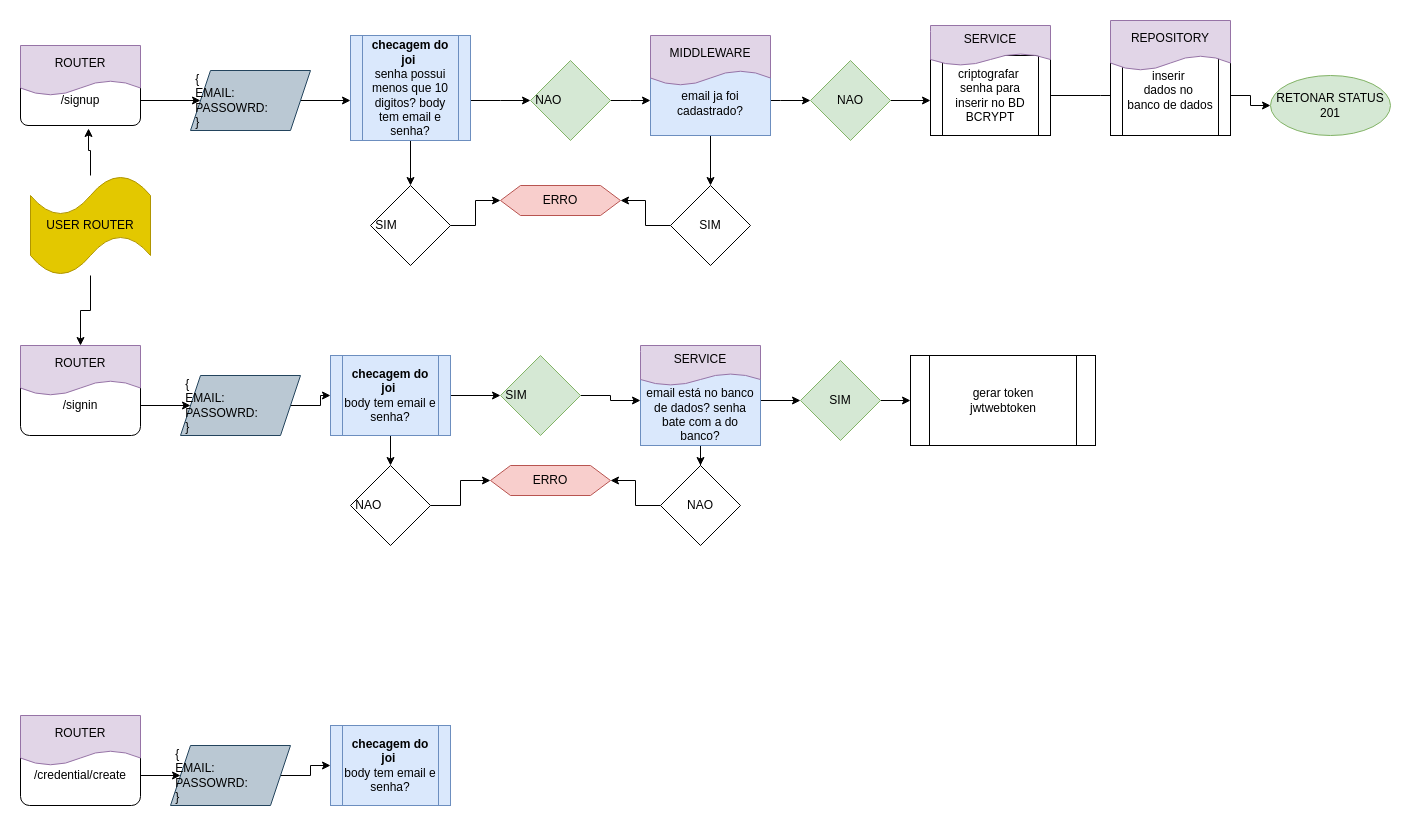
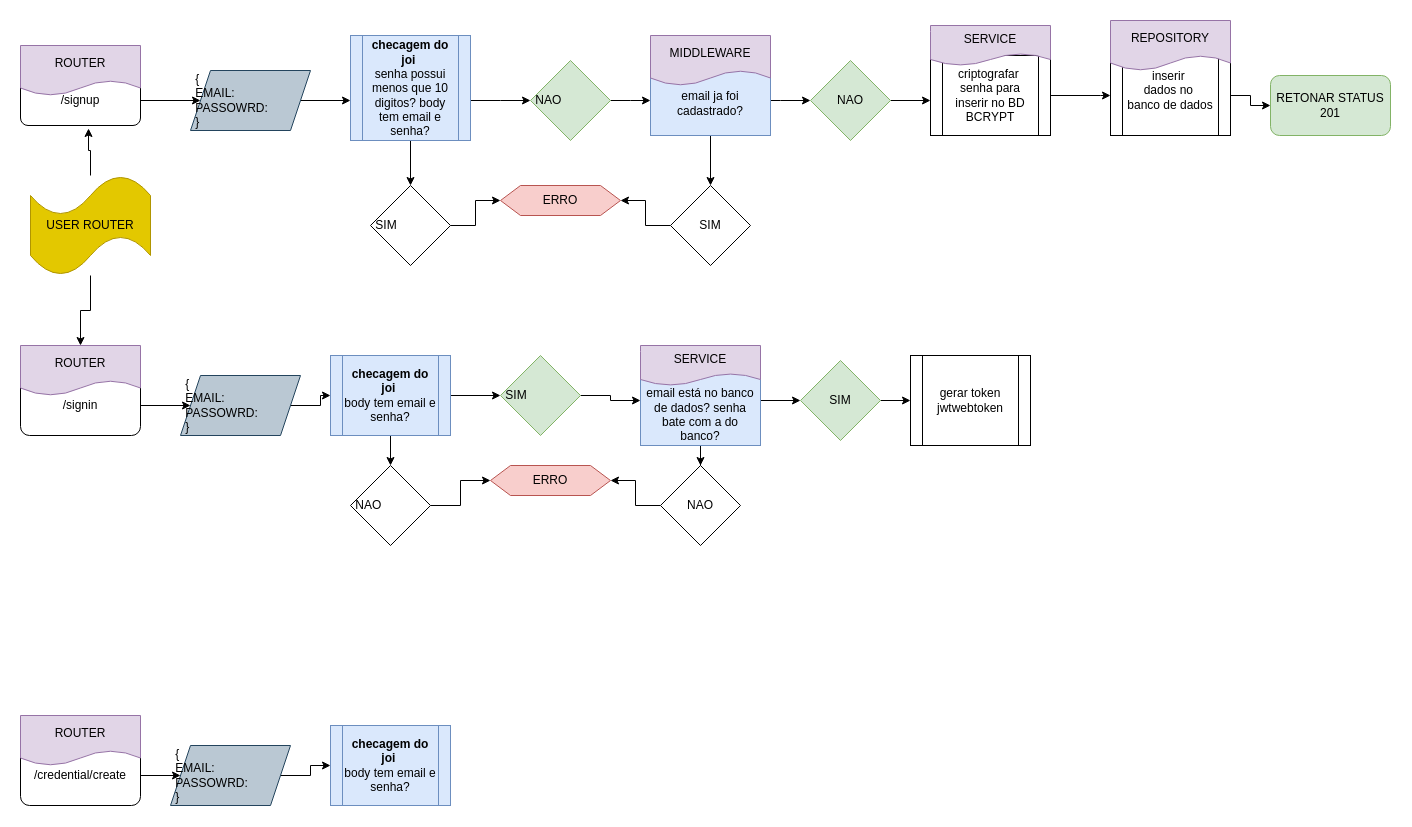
(1104, 96) -> (1102, 96)
(1331, 106) -> (1331, 106)
(1003, 401) -> (971, 401)
